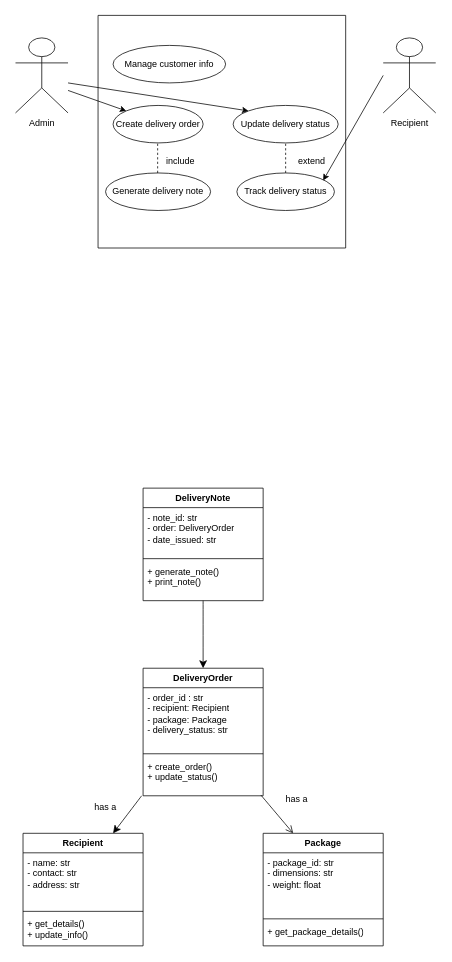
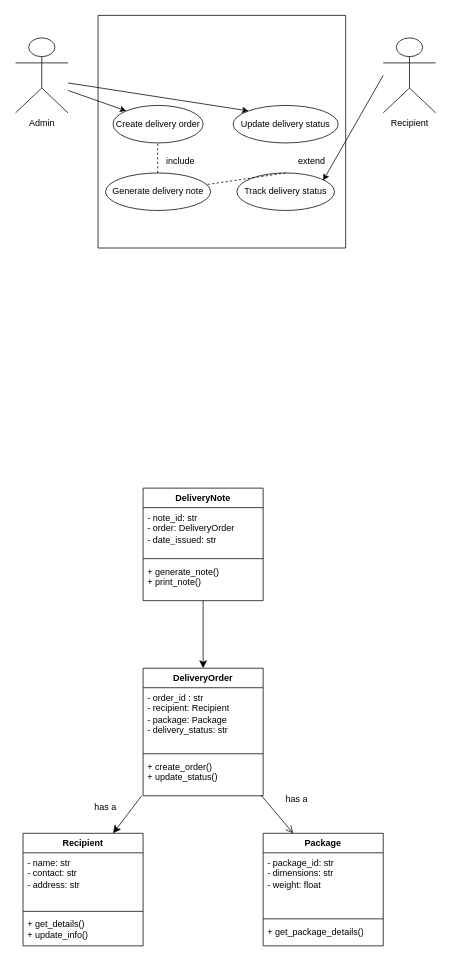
(169, 64) -> none
(285, 158) -> (246, 179)
